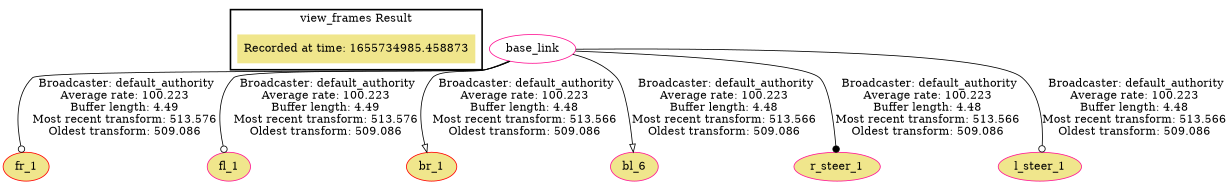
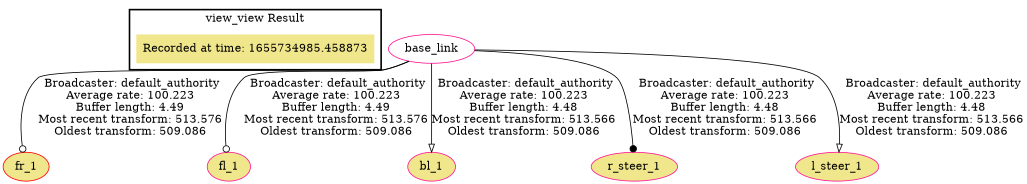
(356, 19) -> (255, 19)
(837, 53) -> (684, 57)
(432, 167) -> none
(634, 167) -> (432, 167)
